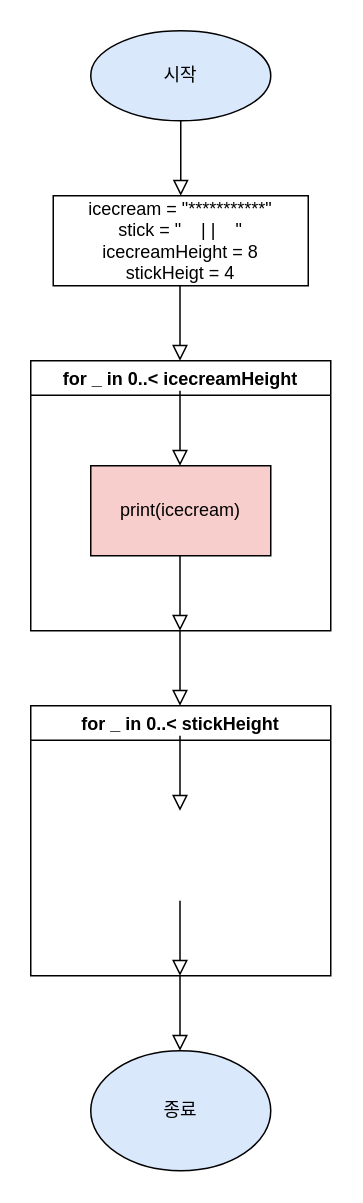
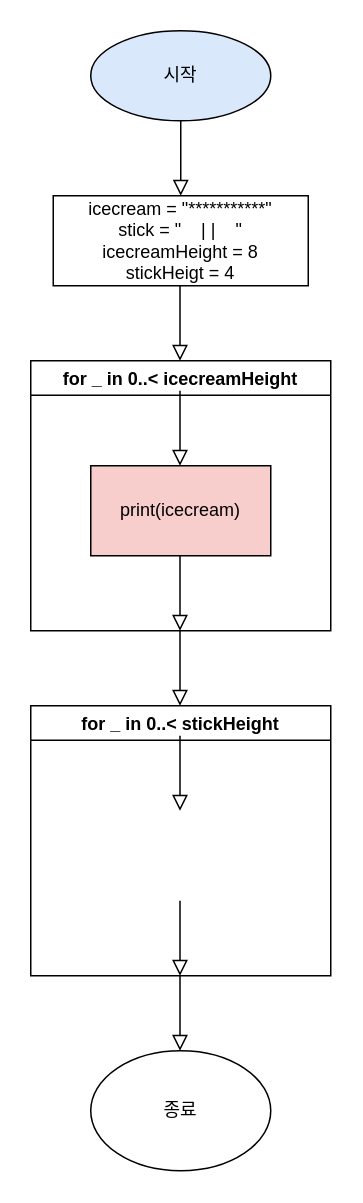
(181, 1111) -> (181, 1111)
